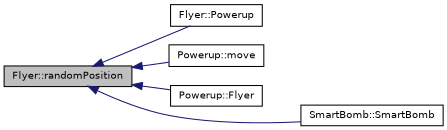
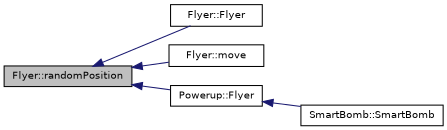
(216, 15) -> (216, 15)
(216, 56) -> (216, 56)
(197, 119) -> (287, 105)
